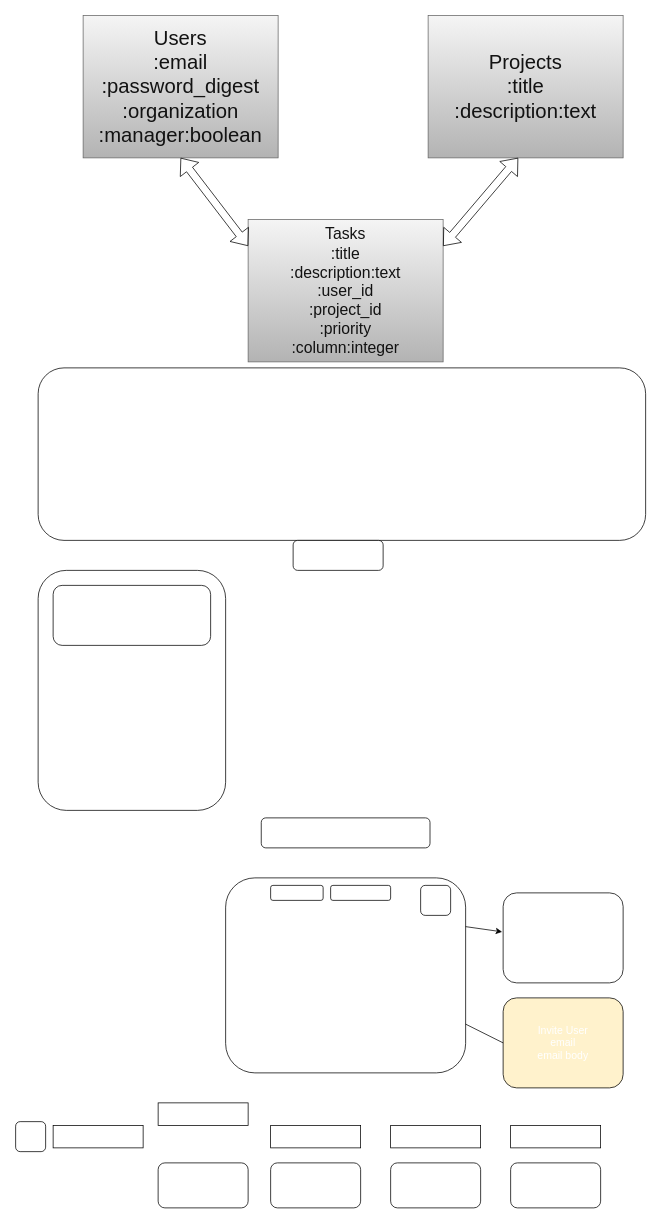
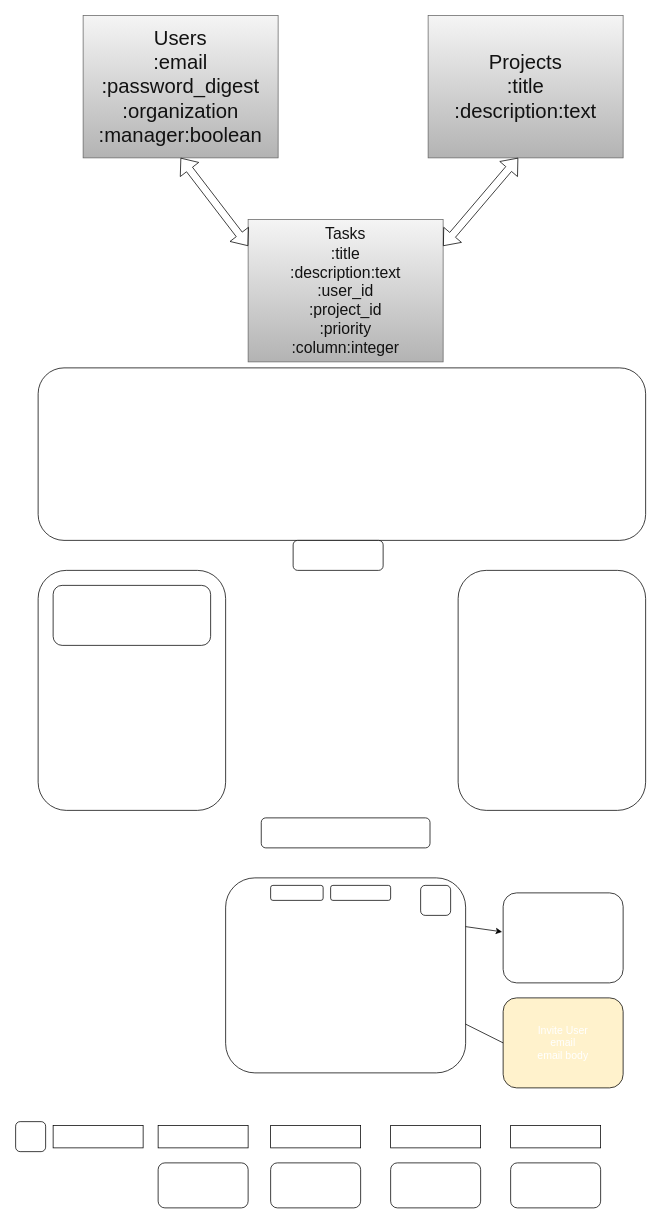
none -> (552, 690)
(203, 1114) -> (203, 1137)
